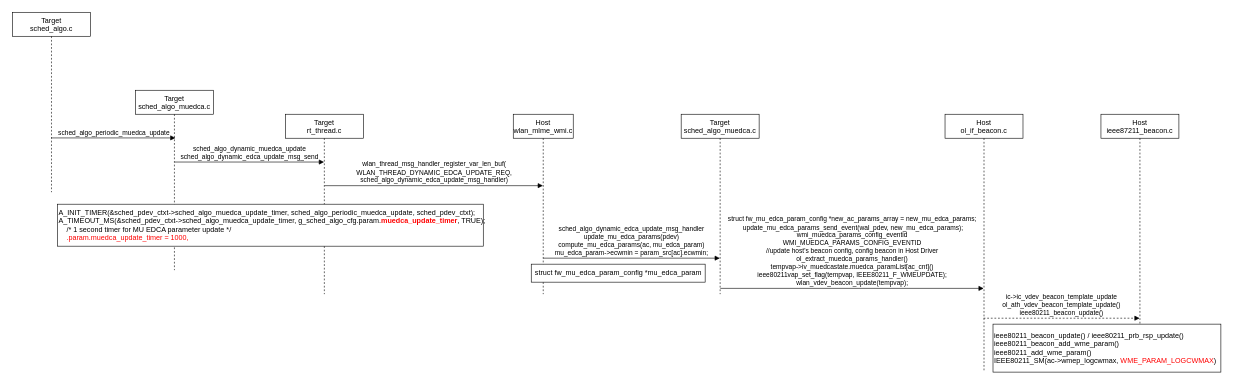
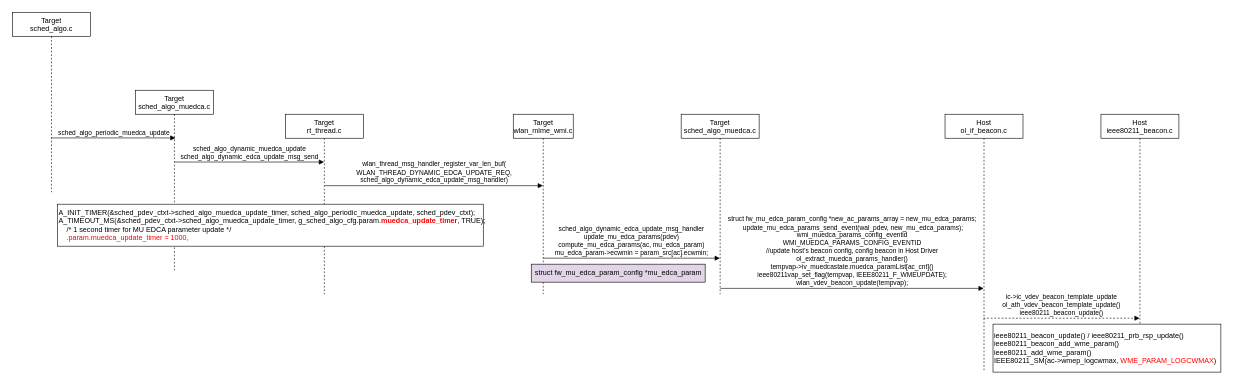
(543, 122) -> (543, 122)
(1140, 122) -> (1140, 122)
(618, 273) -> (618, 273)
